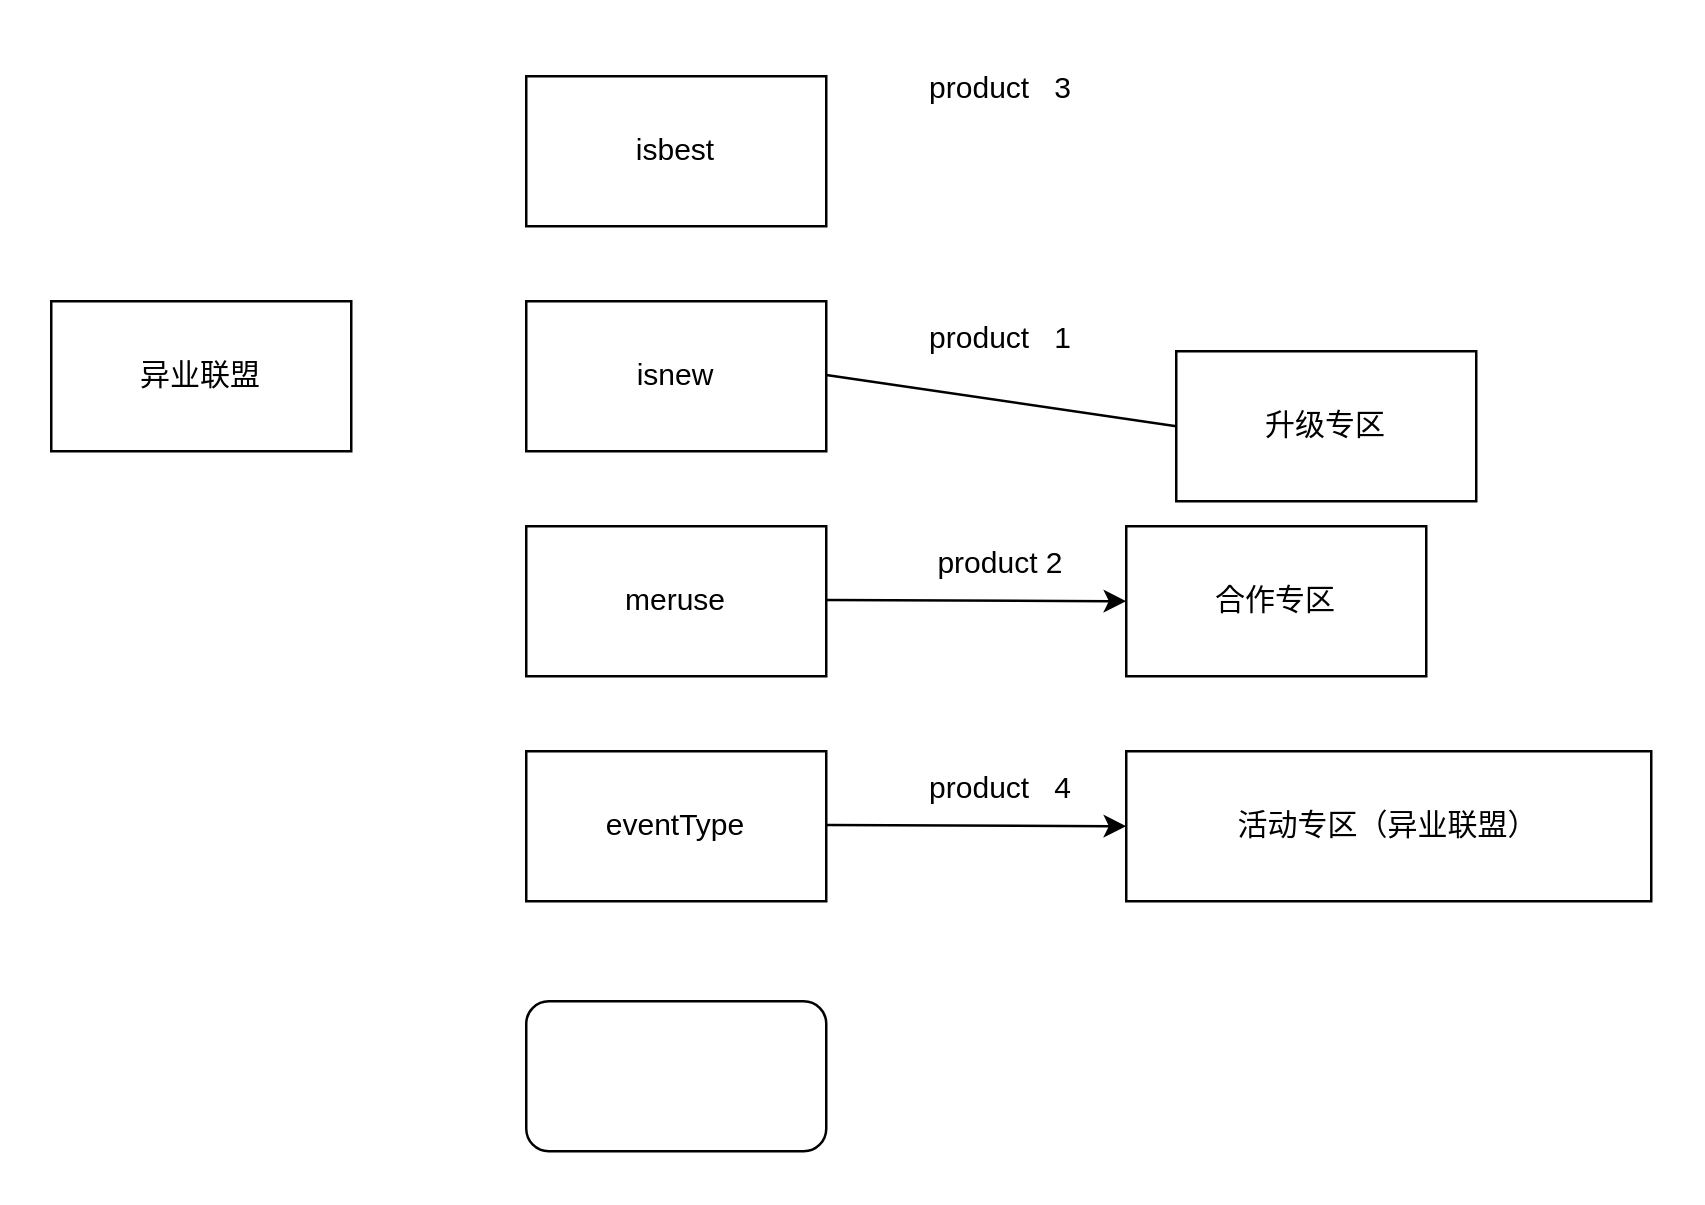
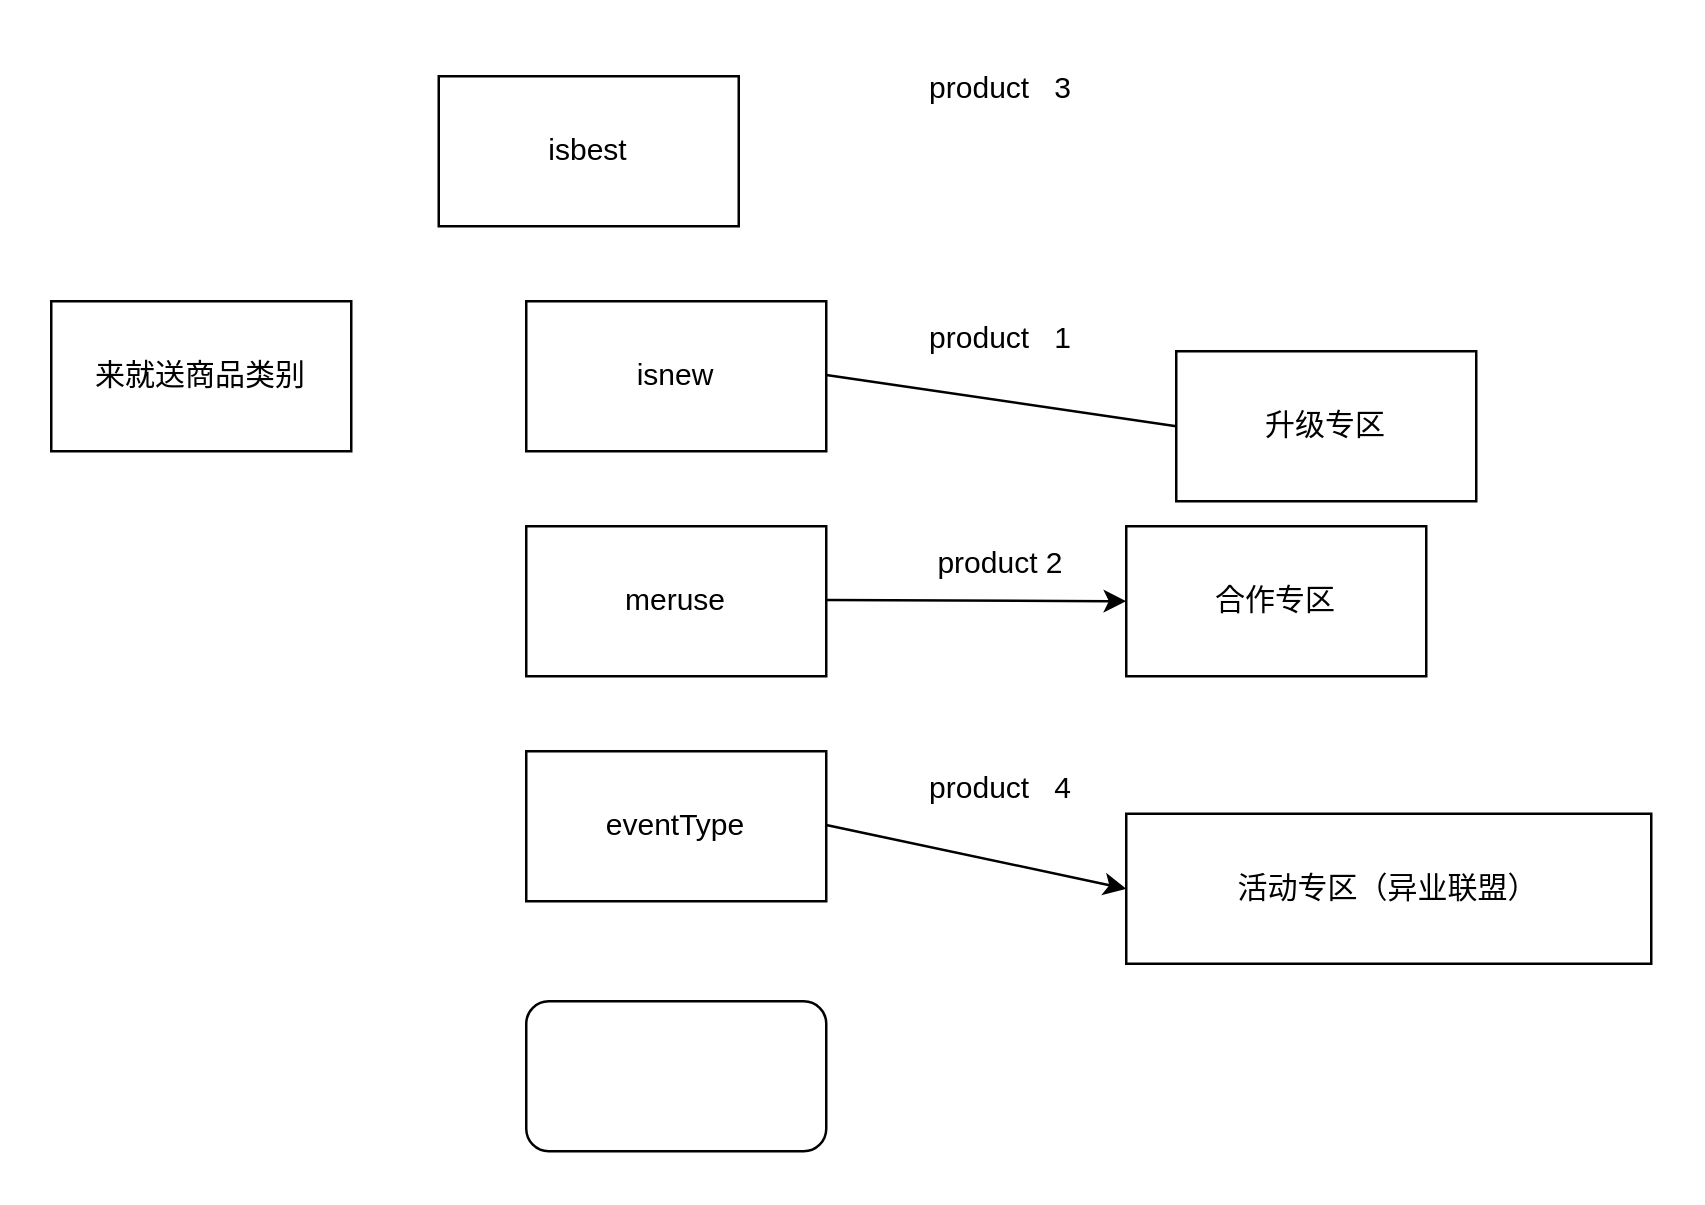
(676, 151) -> (589, 151)
(201, 376) -> (201, 376)
(1389, 826) -> (1389, 889)
